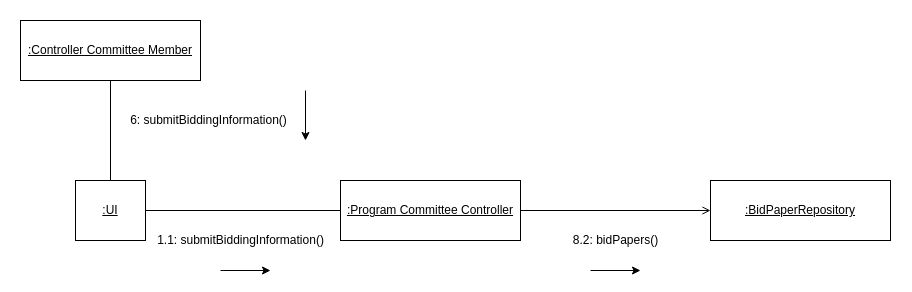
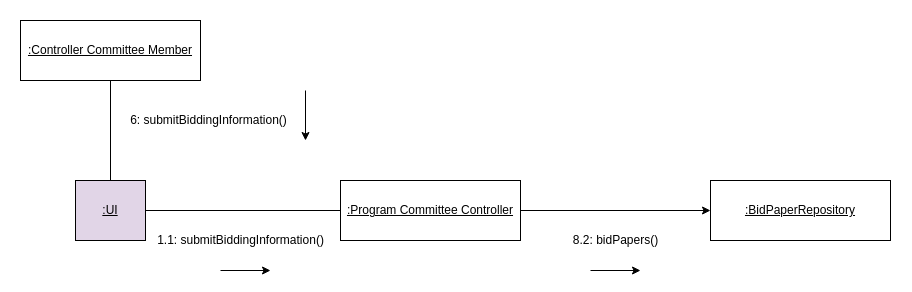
(111, 211) -> (111, 211)
(704, 211) -> (702, 211)
